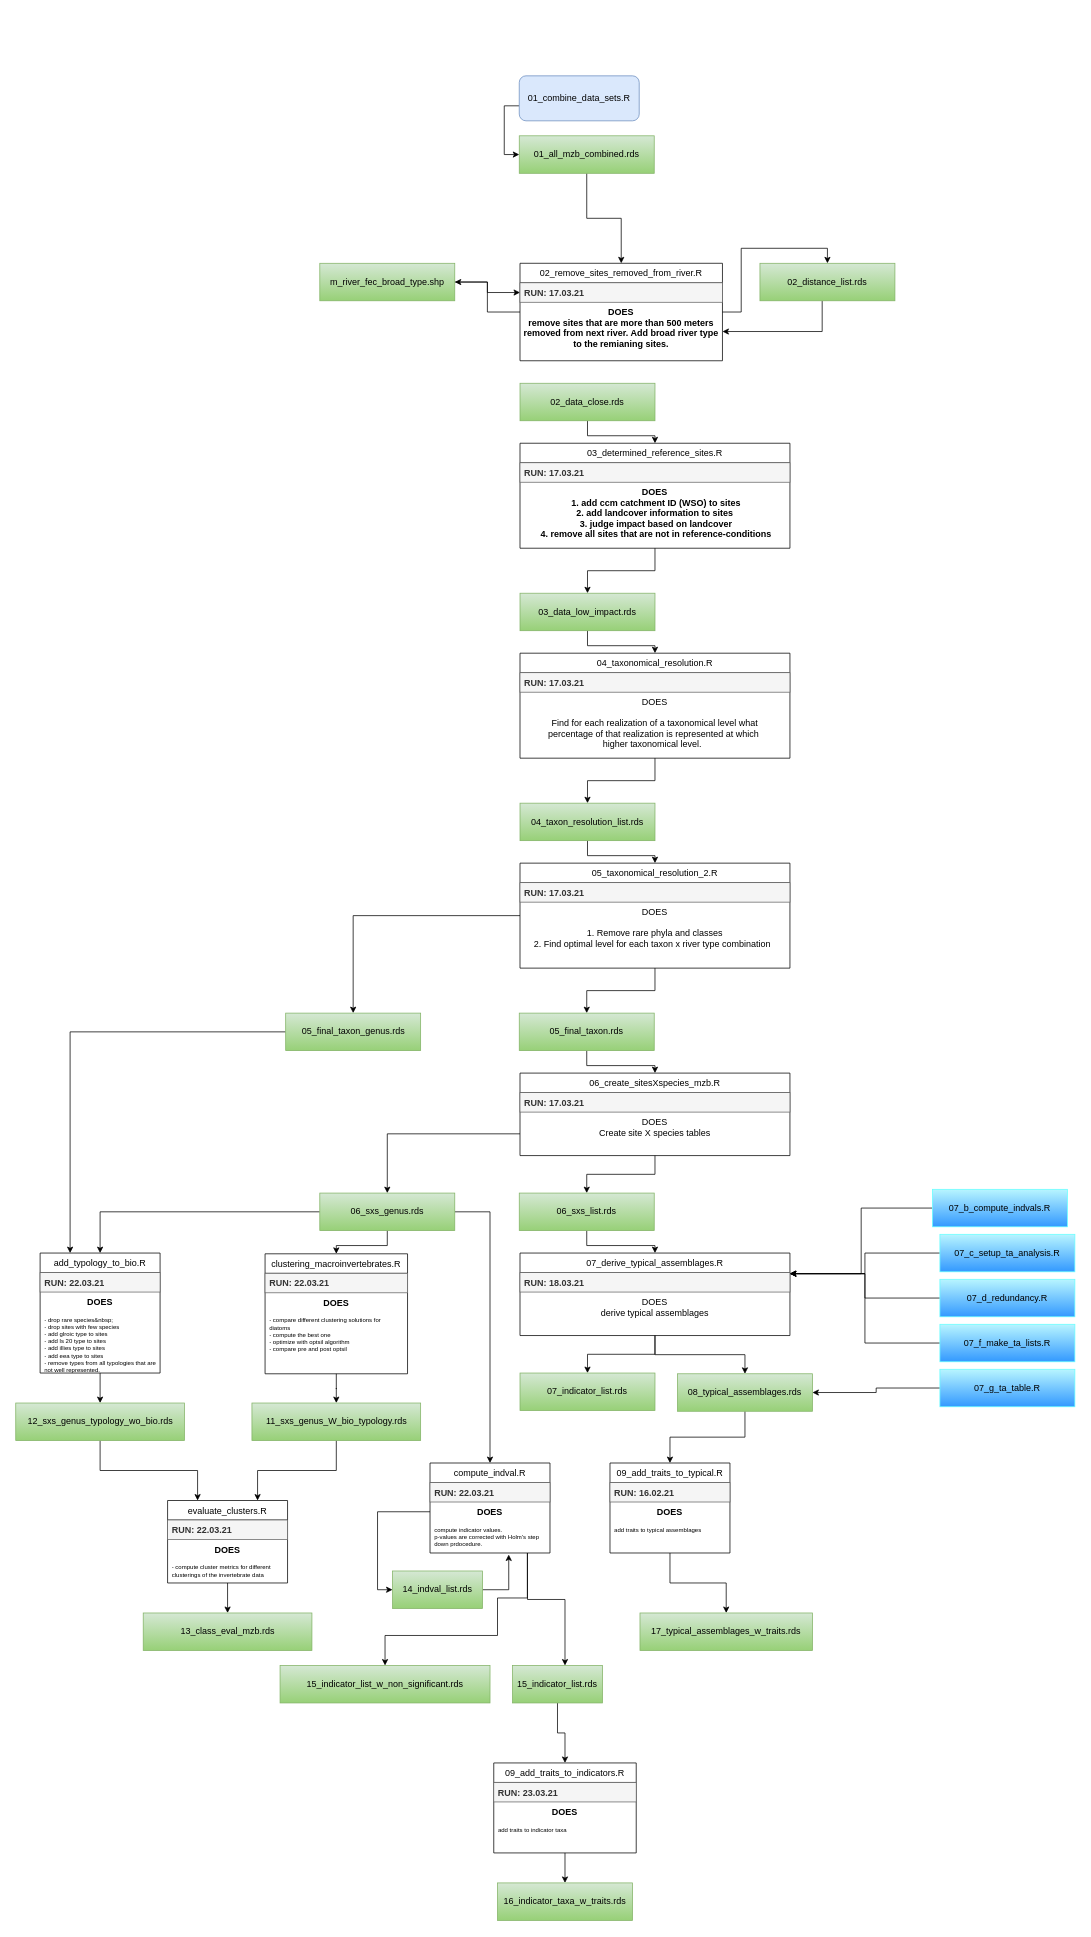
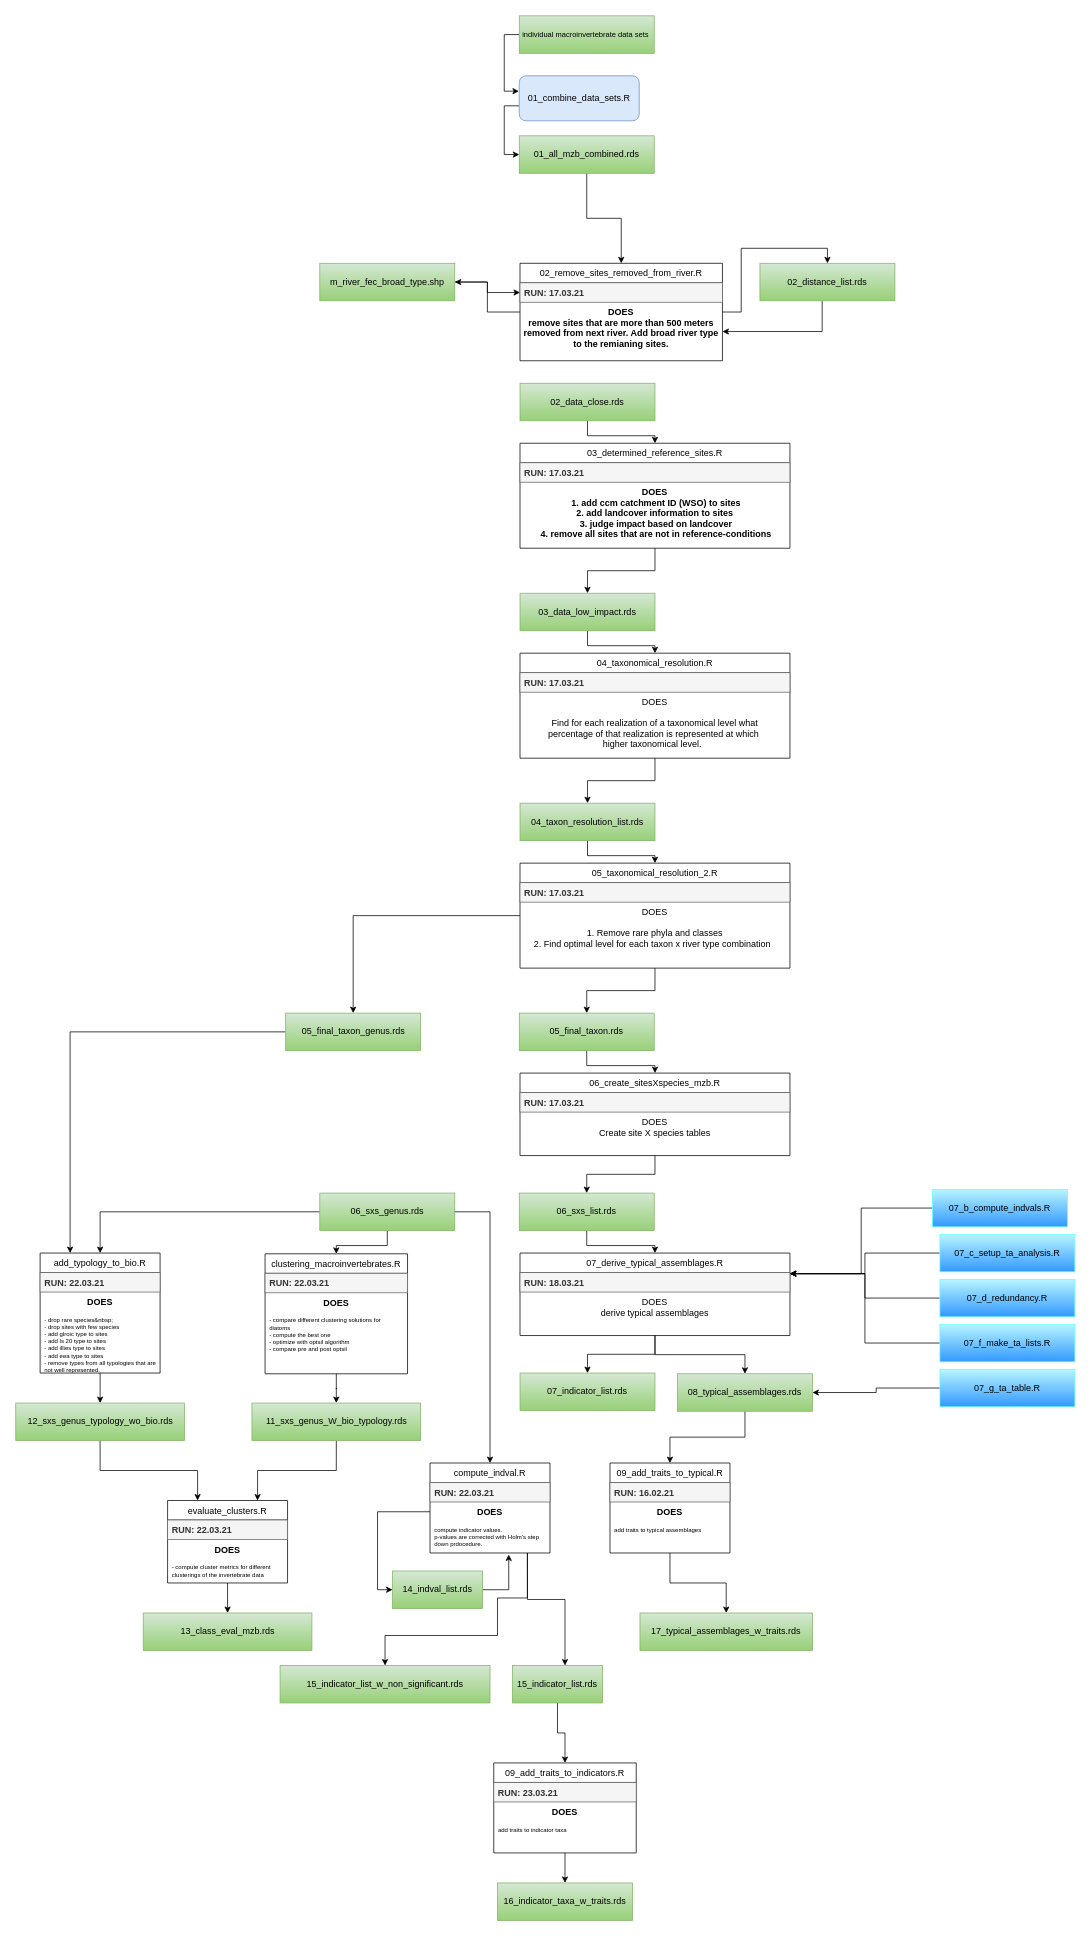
none -> (587, 34)
none -> (504, 59)
(387, 1160) -> none
